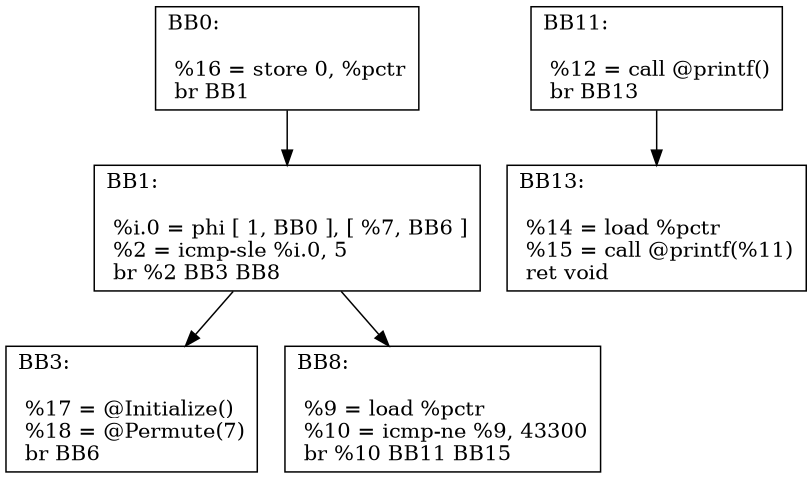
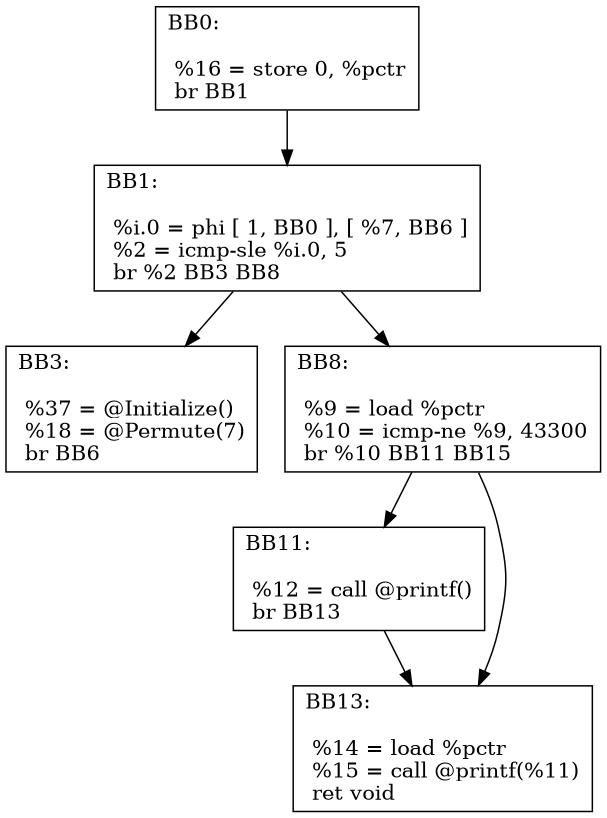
(126, 409) -> (126, 409)
none -> (402, 493)
none -> (505, 571)
